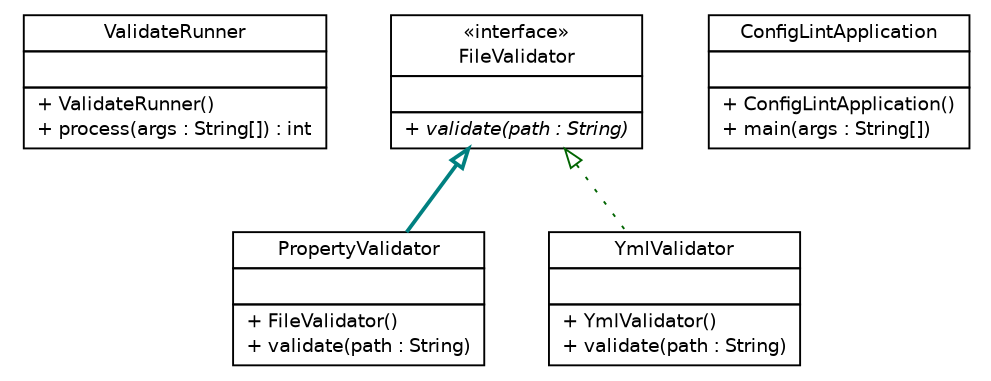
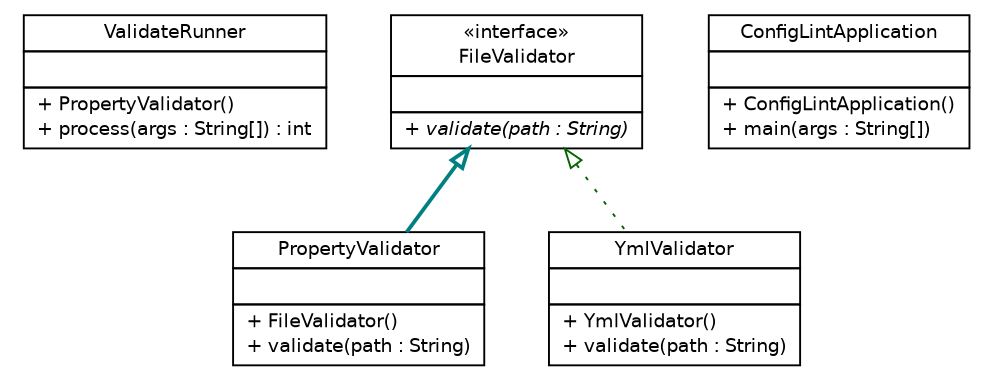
(127, 105) -> (136, 105)
